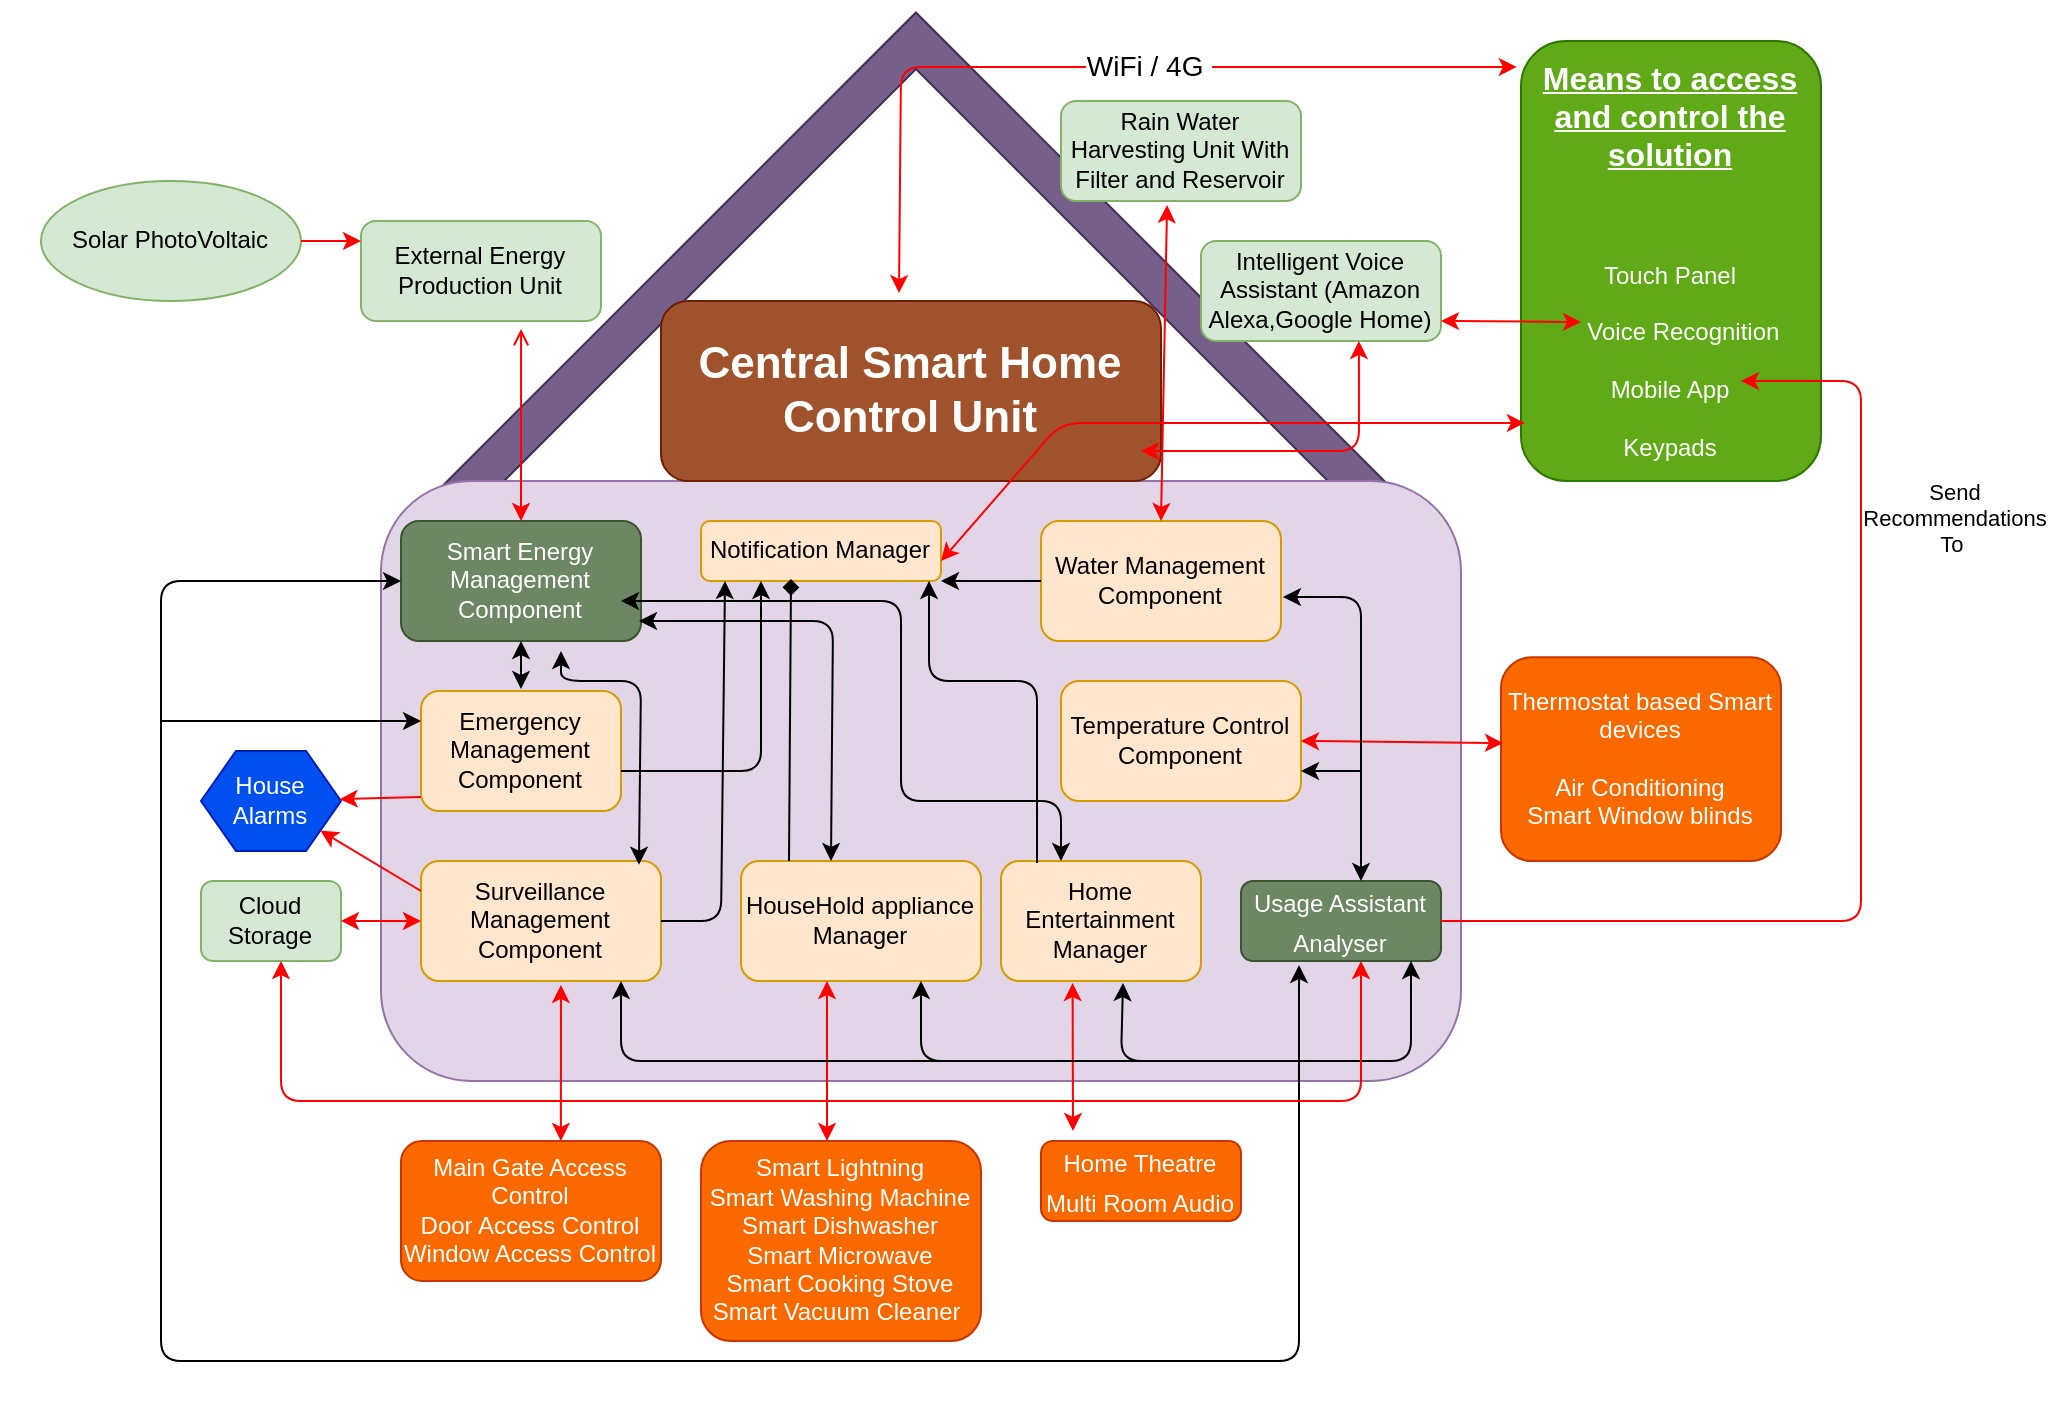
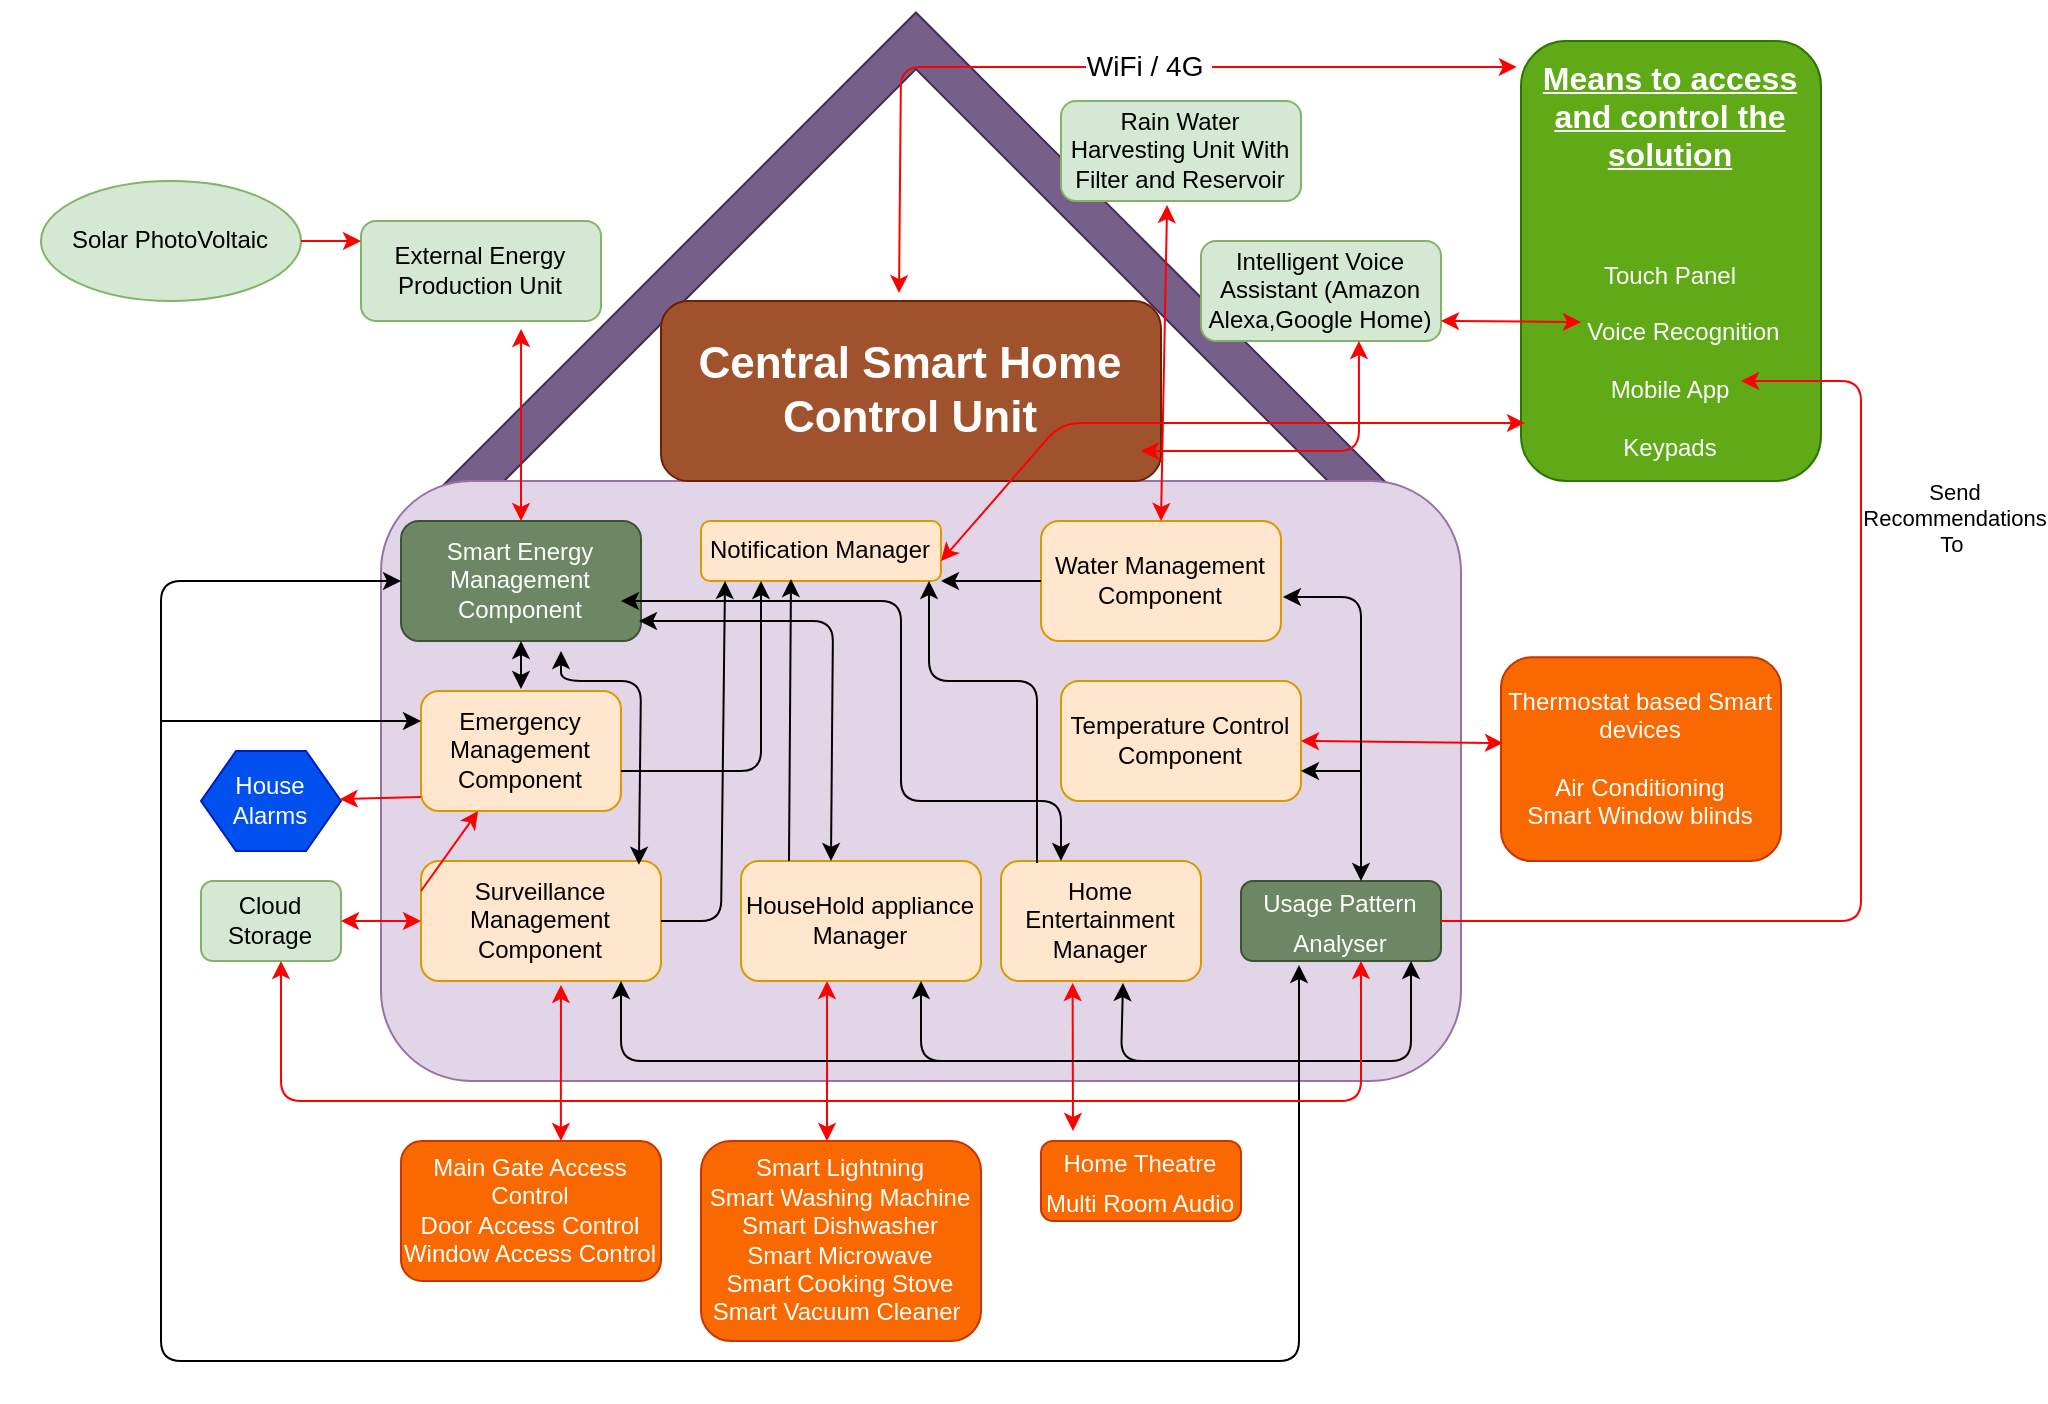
(521, 340) -> (521, 344)
(791, 595) -> (791, 594)
(376, 864) -> (446, 857)
(1341, 921) -> (1341, 921)
